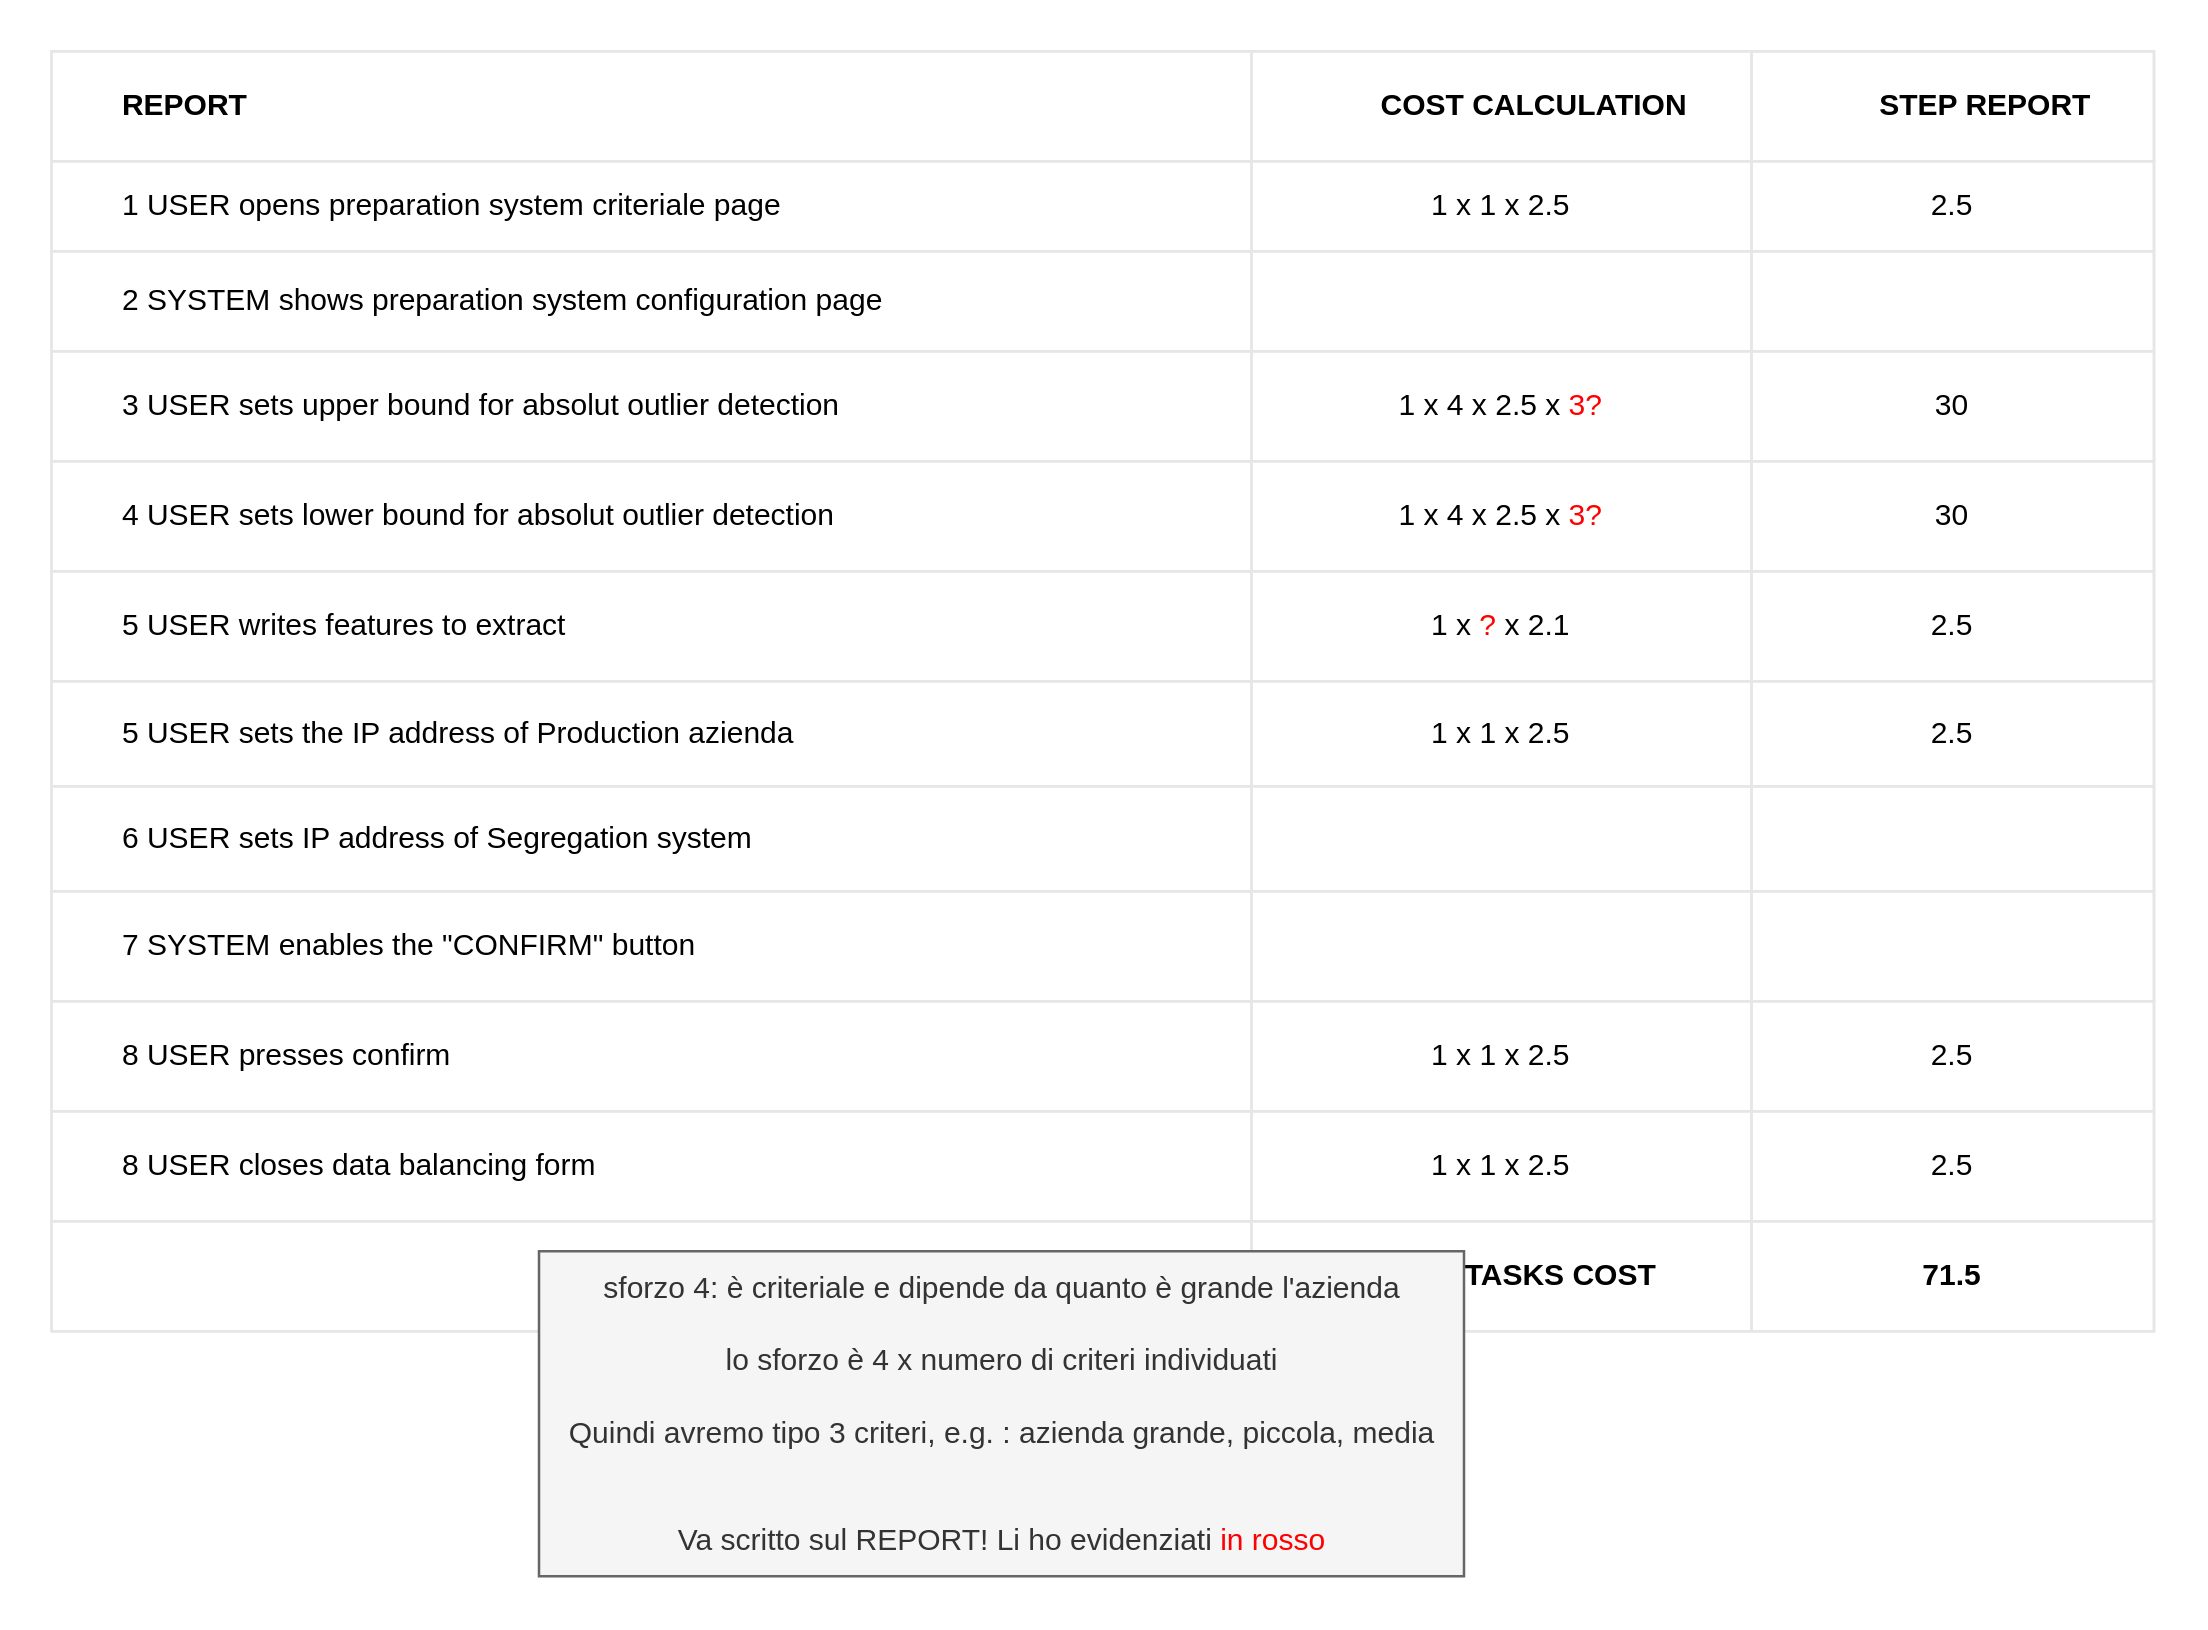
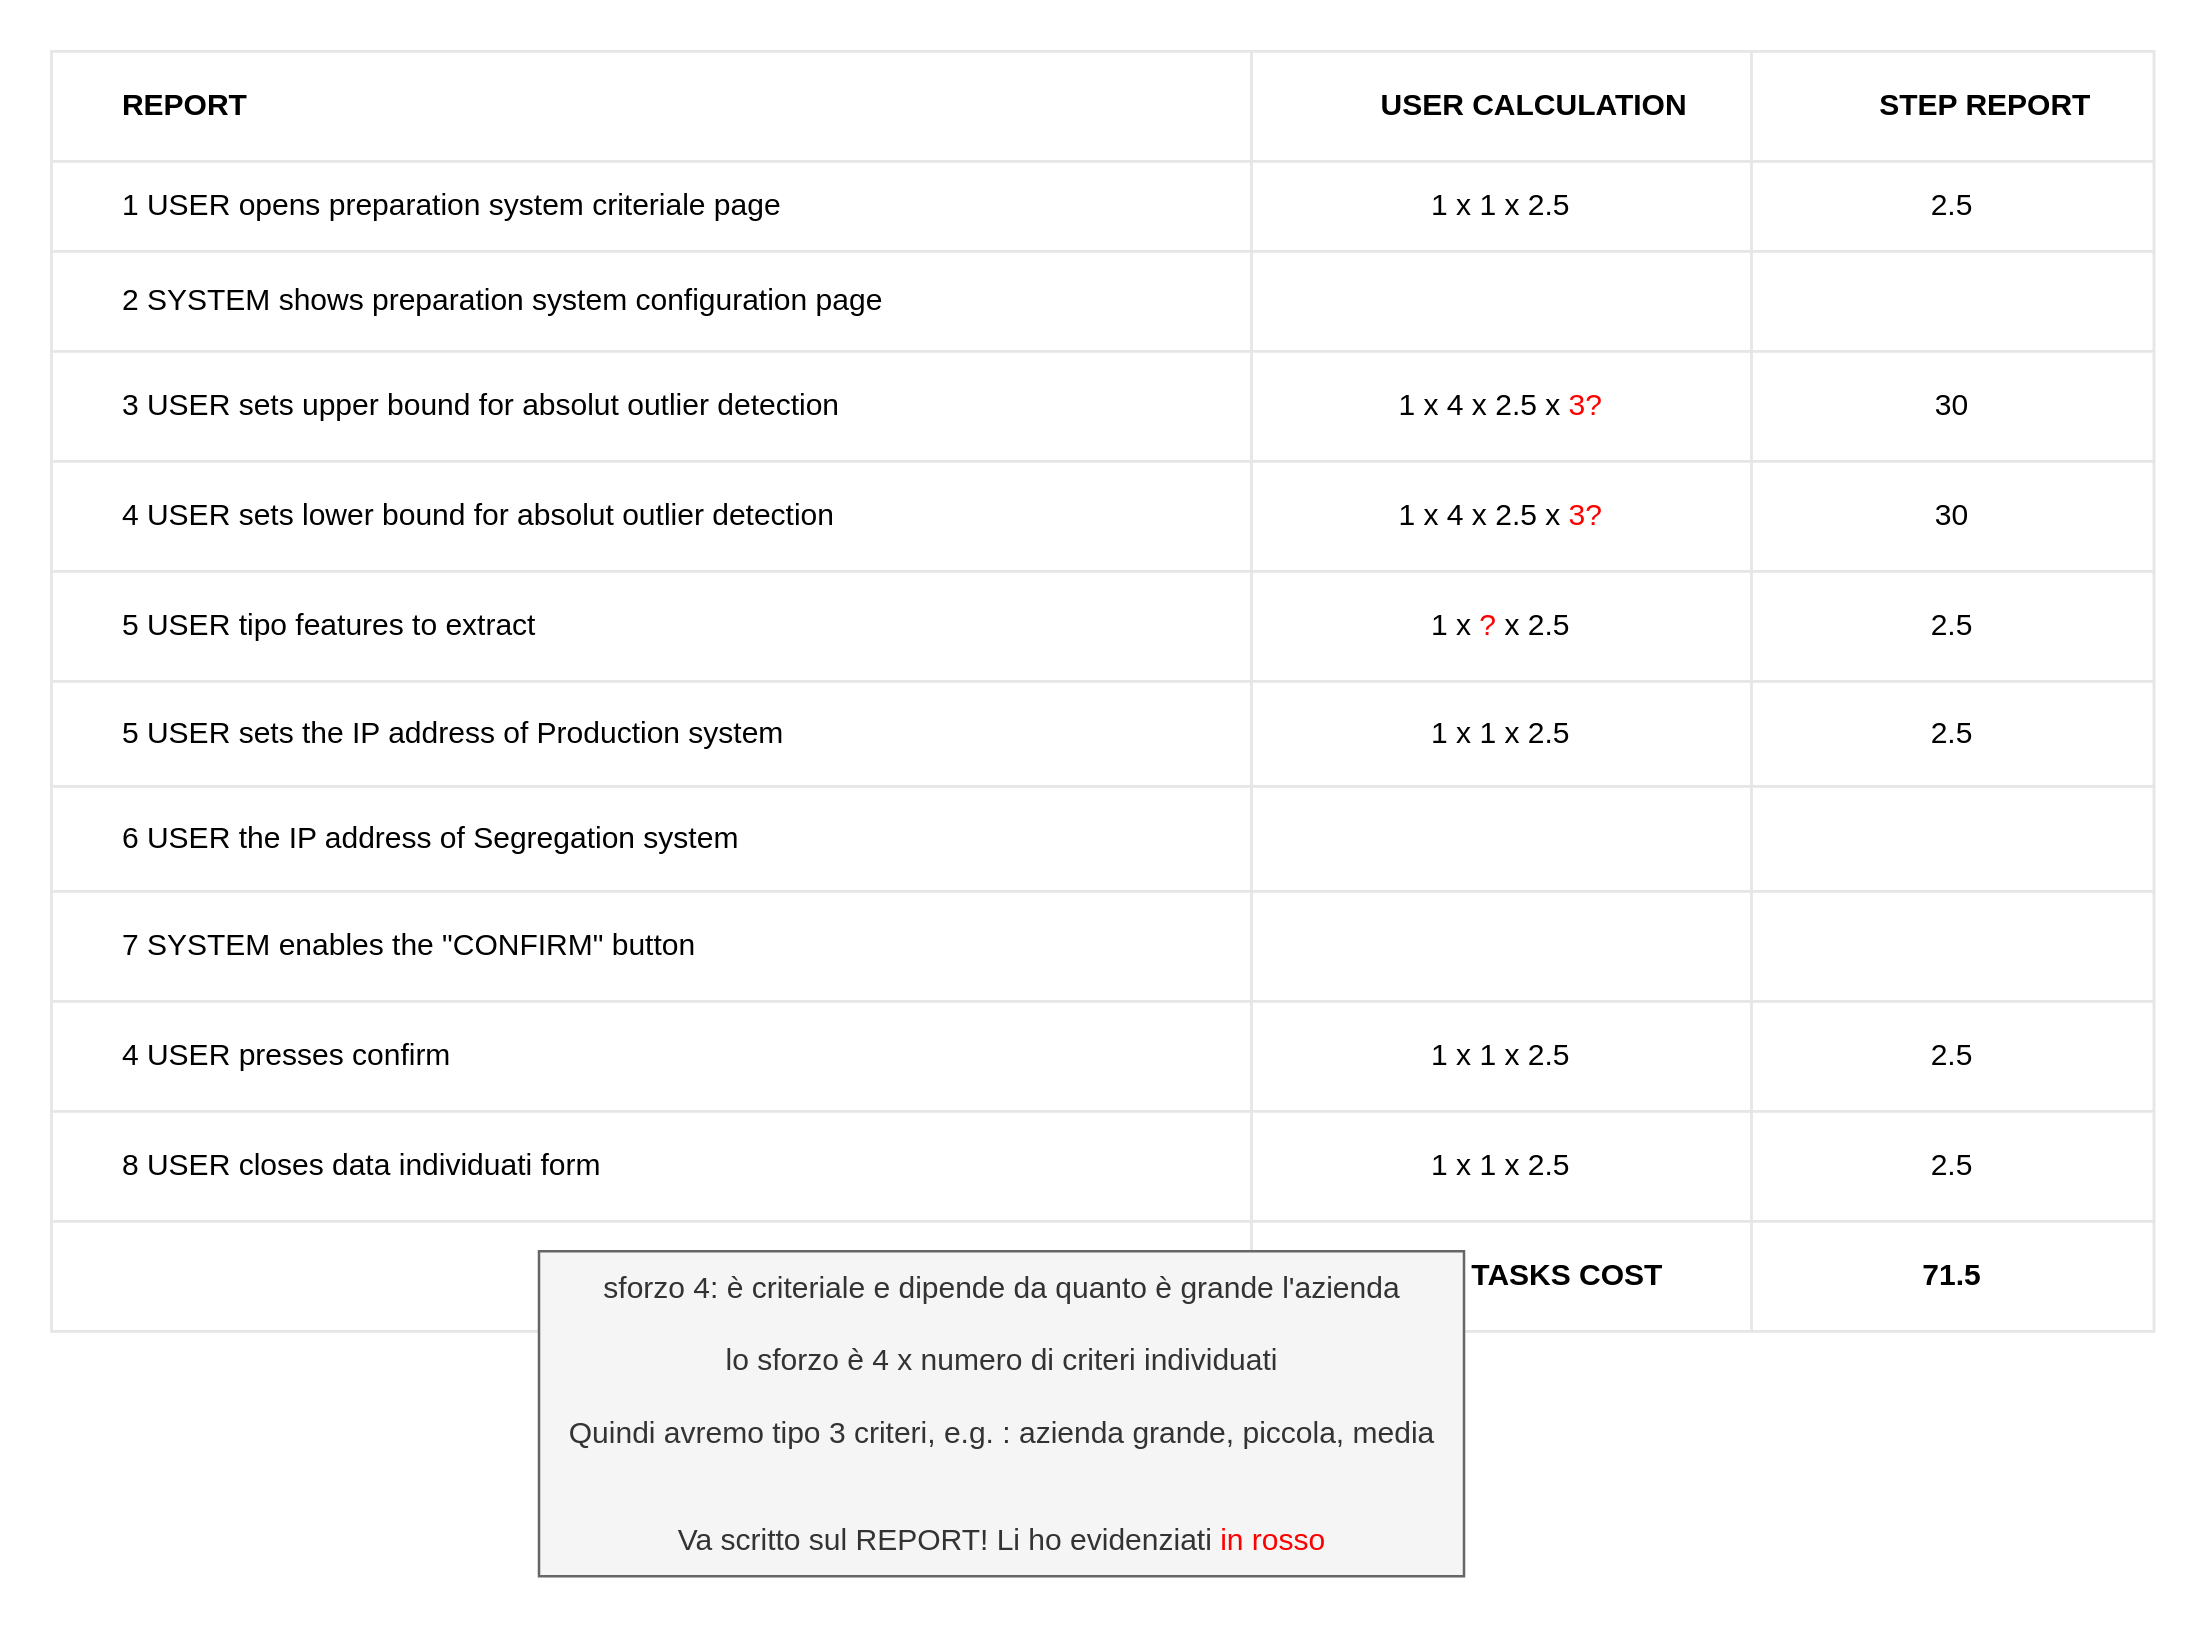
(1501, 106) -> (1501, 106)
(314, 626) -> (297, 626)
(1501, 626) -> (1501, 626)
(424, 734) -> (420, 734)
(395, 839) -> (386, 839)
(229, 1056) -> (229, 1056)
(306, 1166) -> (315, 1166)
(1501, 1276) -> (1501, 1276)
